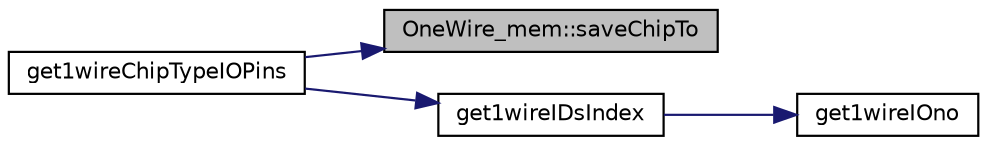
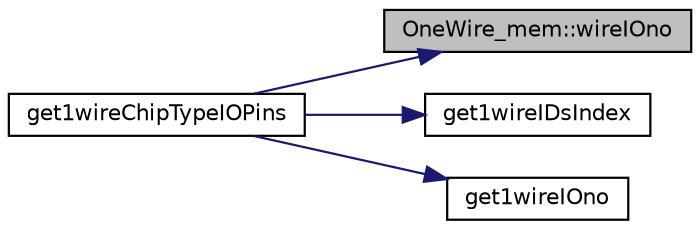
(551, 31) -> (538, 31)
(719, 115) -> (340, 155)
